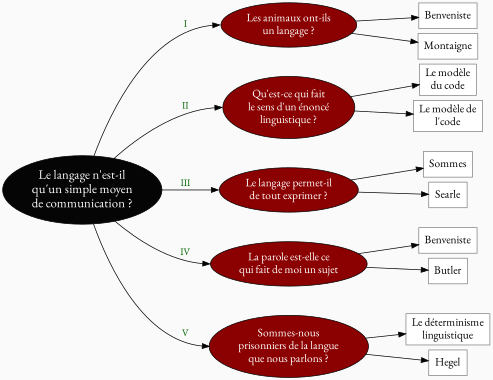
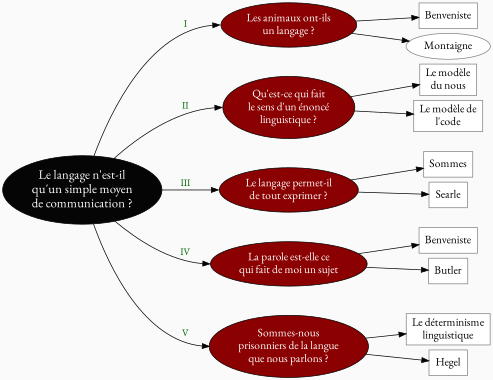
(448, 46) -> (448, 46)
(448, 80) -> (448, 80)
